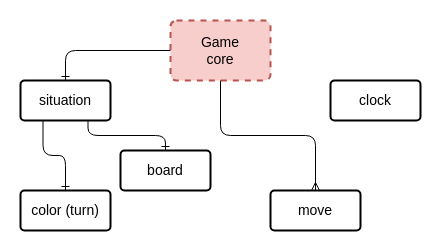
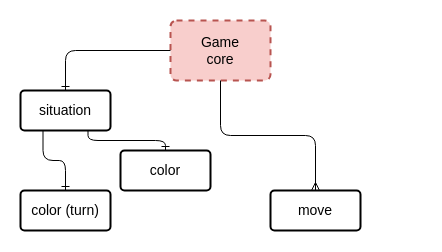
(66, 101) -> (66, 111)
(376, 101) -> none
(166, 171) -> (166, 171)
